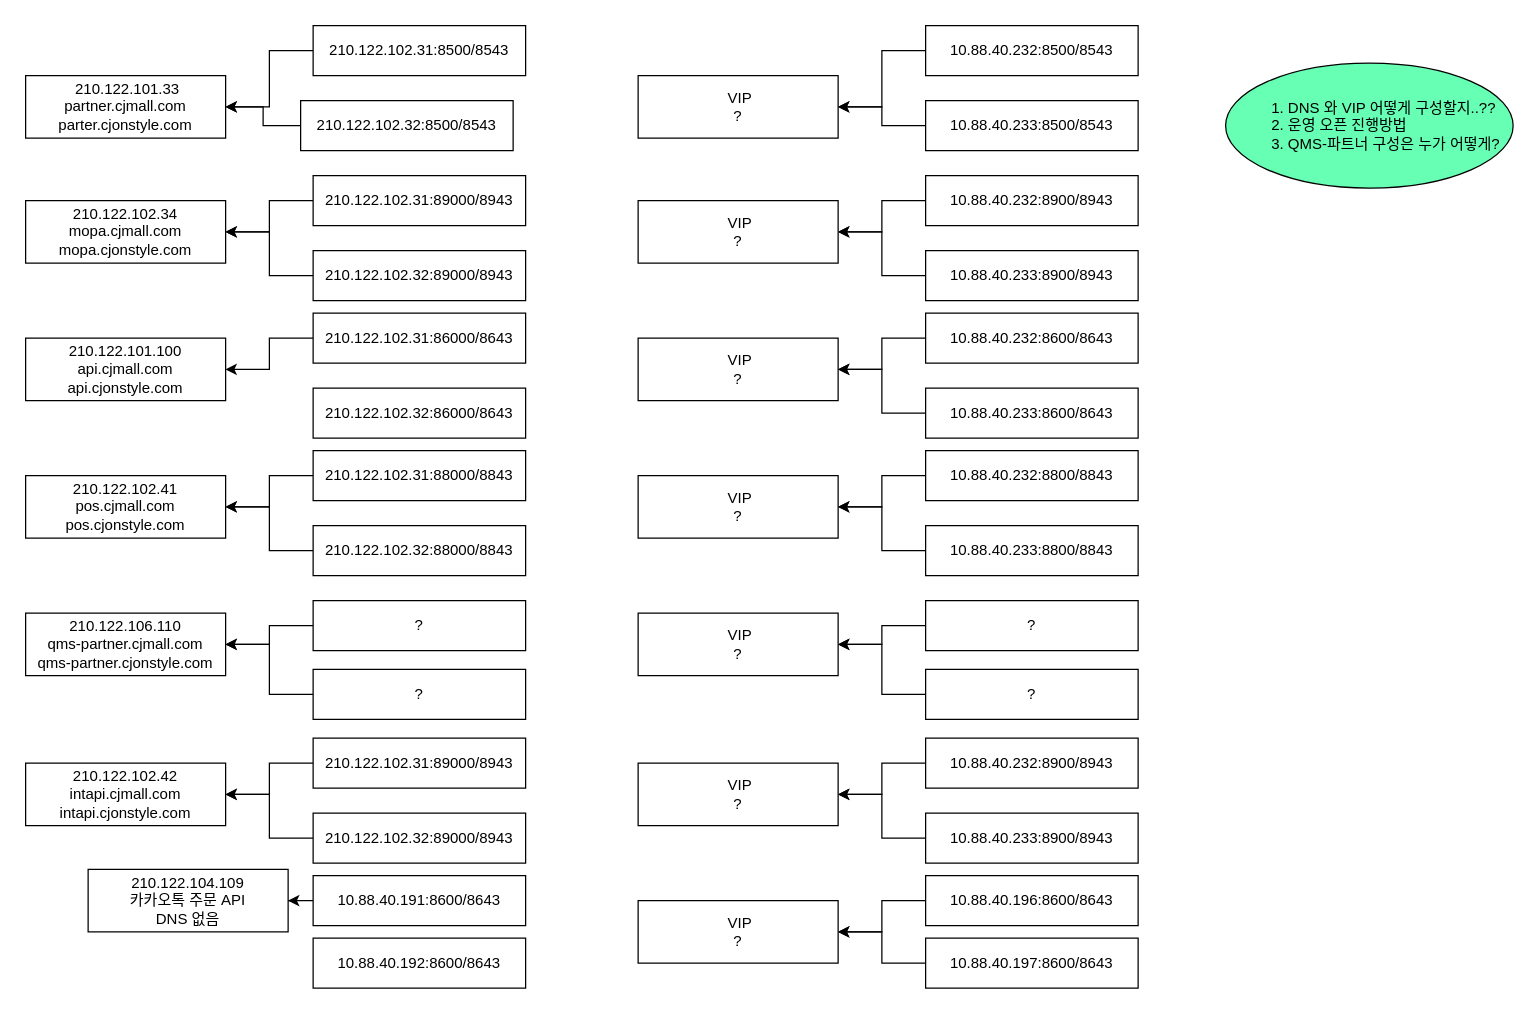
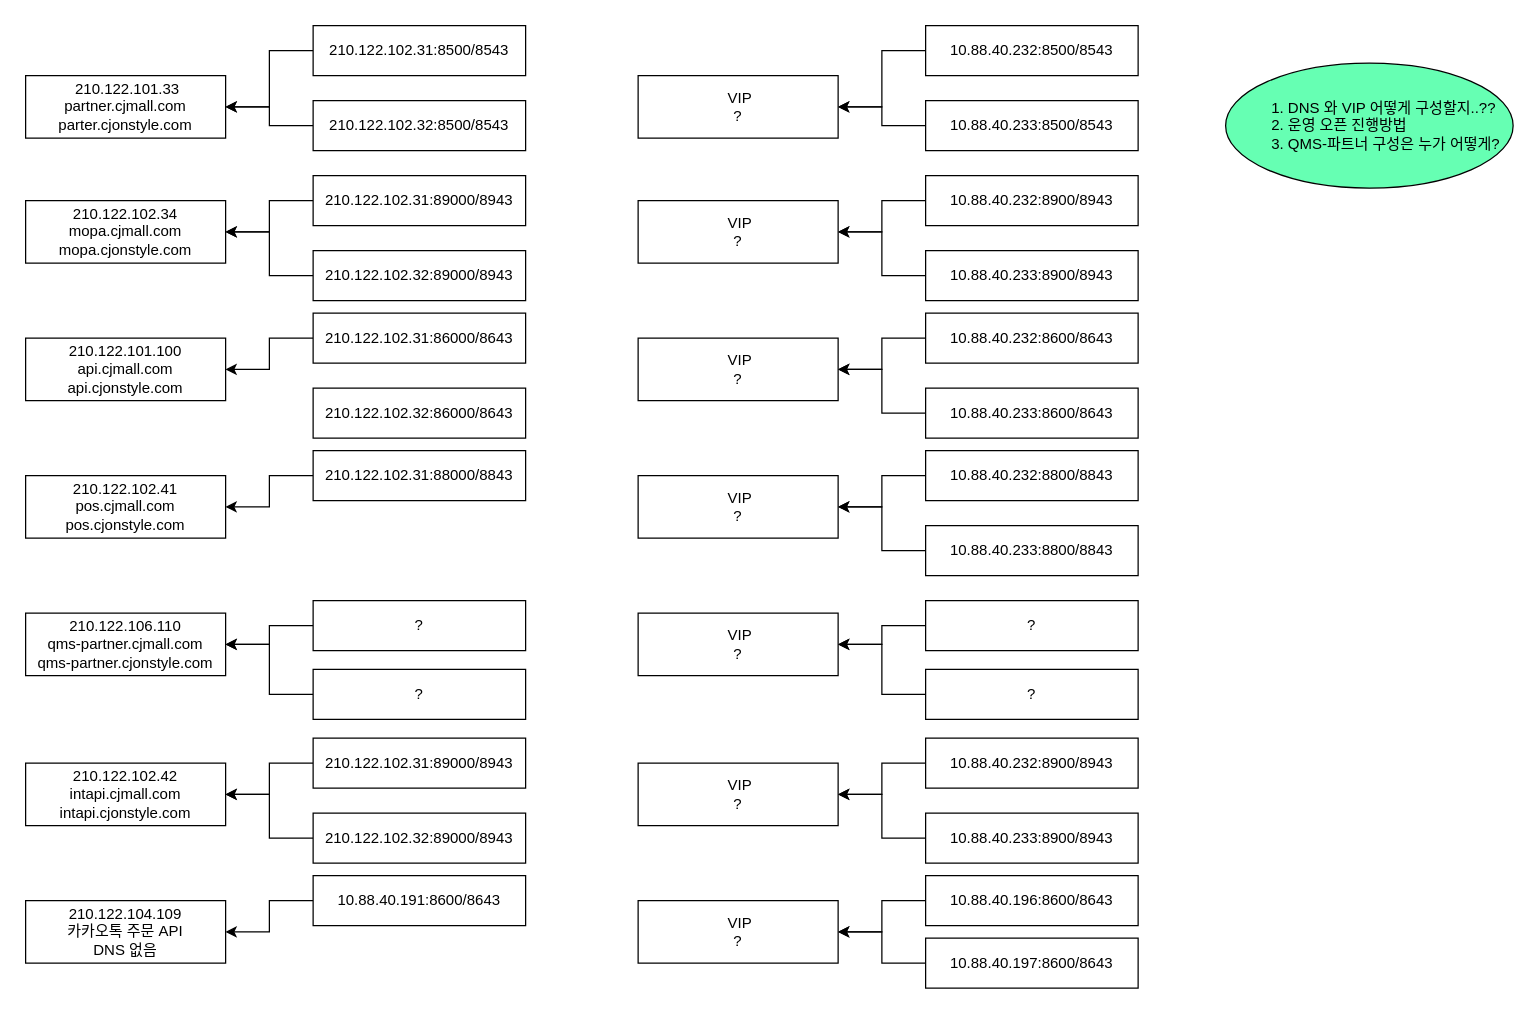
(407, 126) -> (419, 126)
(270, 551) -> none
(419, 551) -> none
(188, 901) -> (126, 932)
(419, 963) -> none
